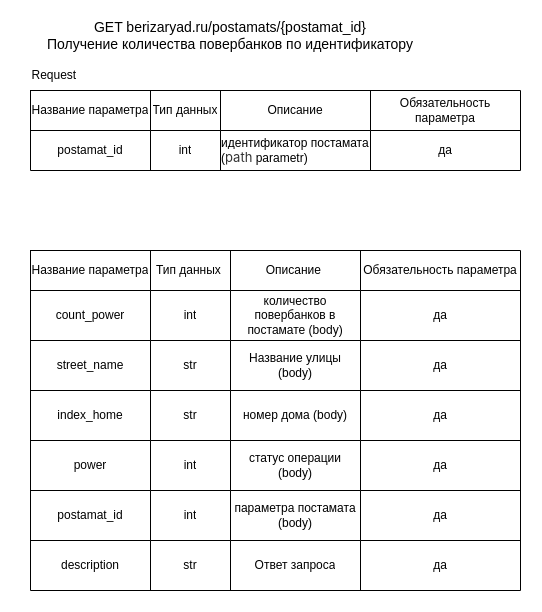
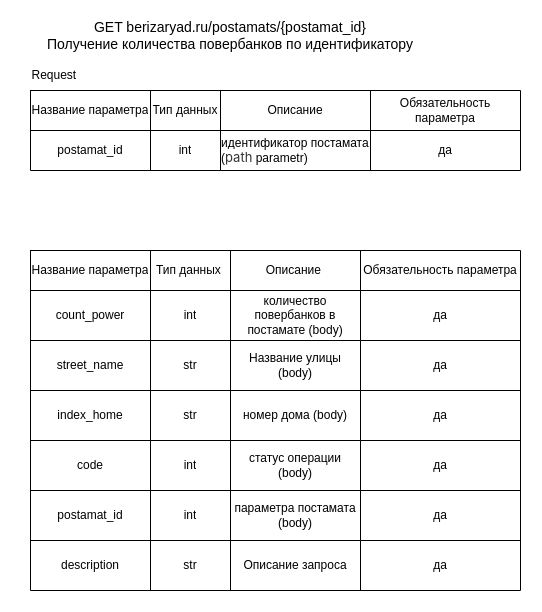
(91, 466) -> (91, 466)
(296, 566) -> (296, 566)
